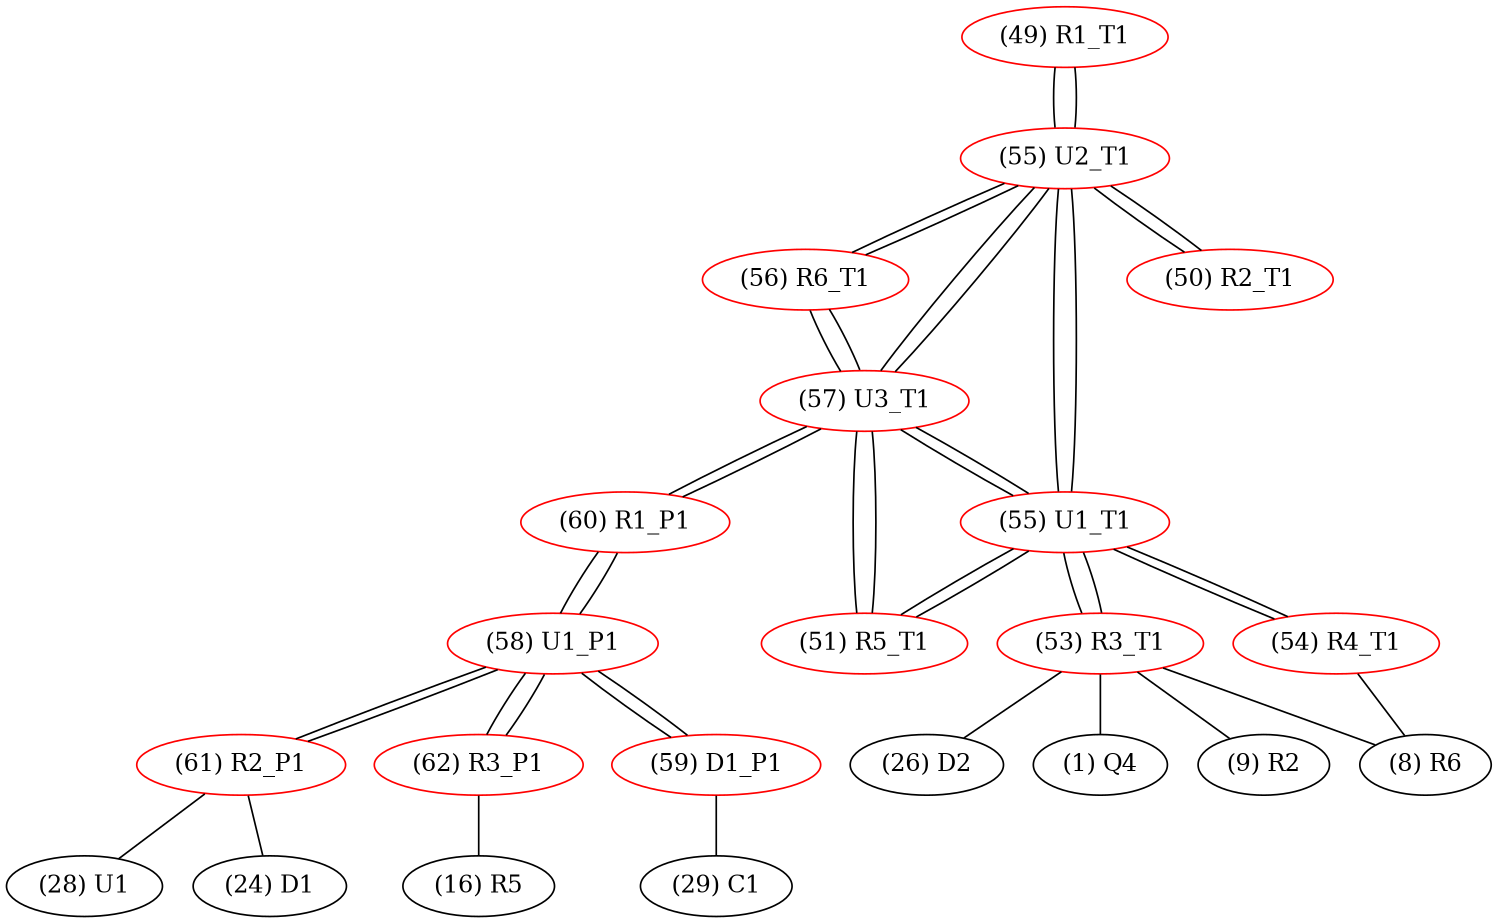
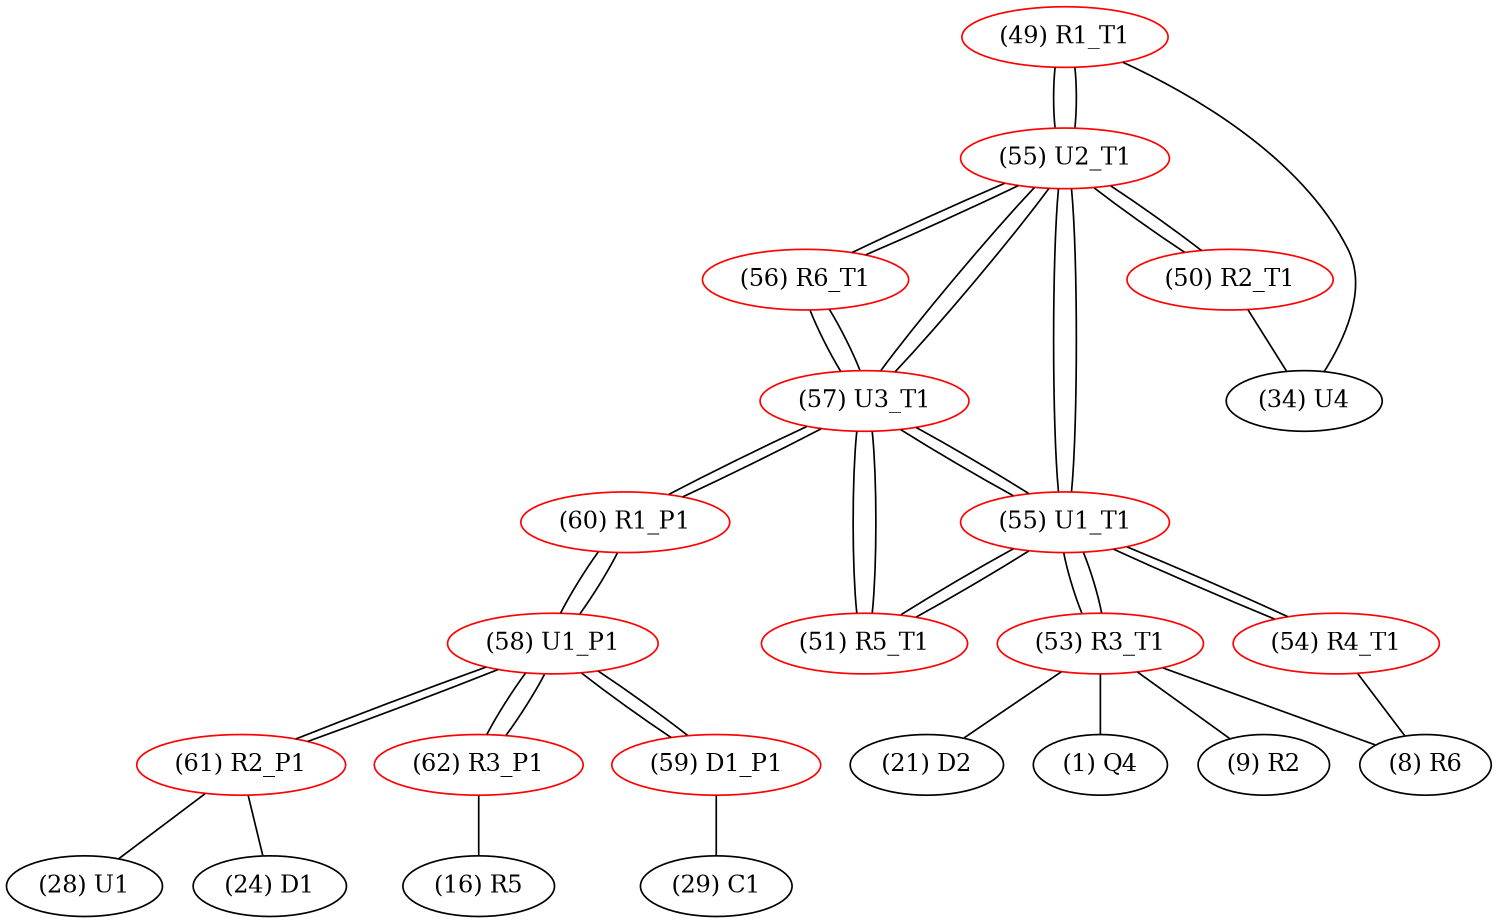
none -> (1304, 401)
(927, 765) -> (927, 765)
